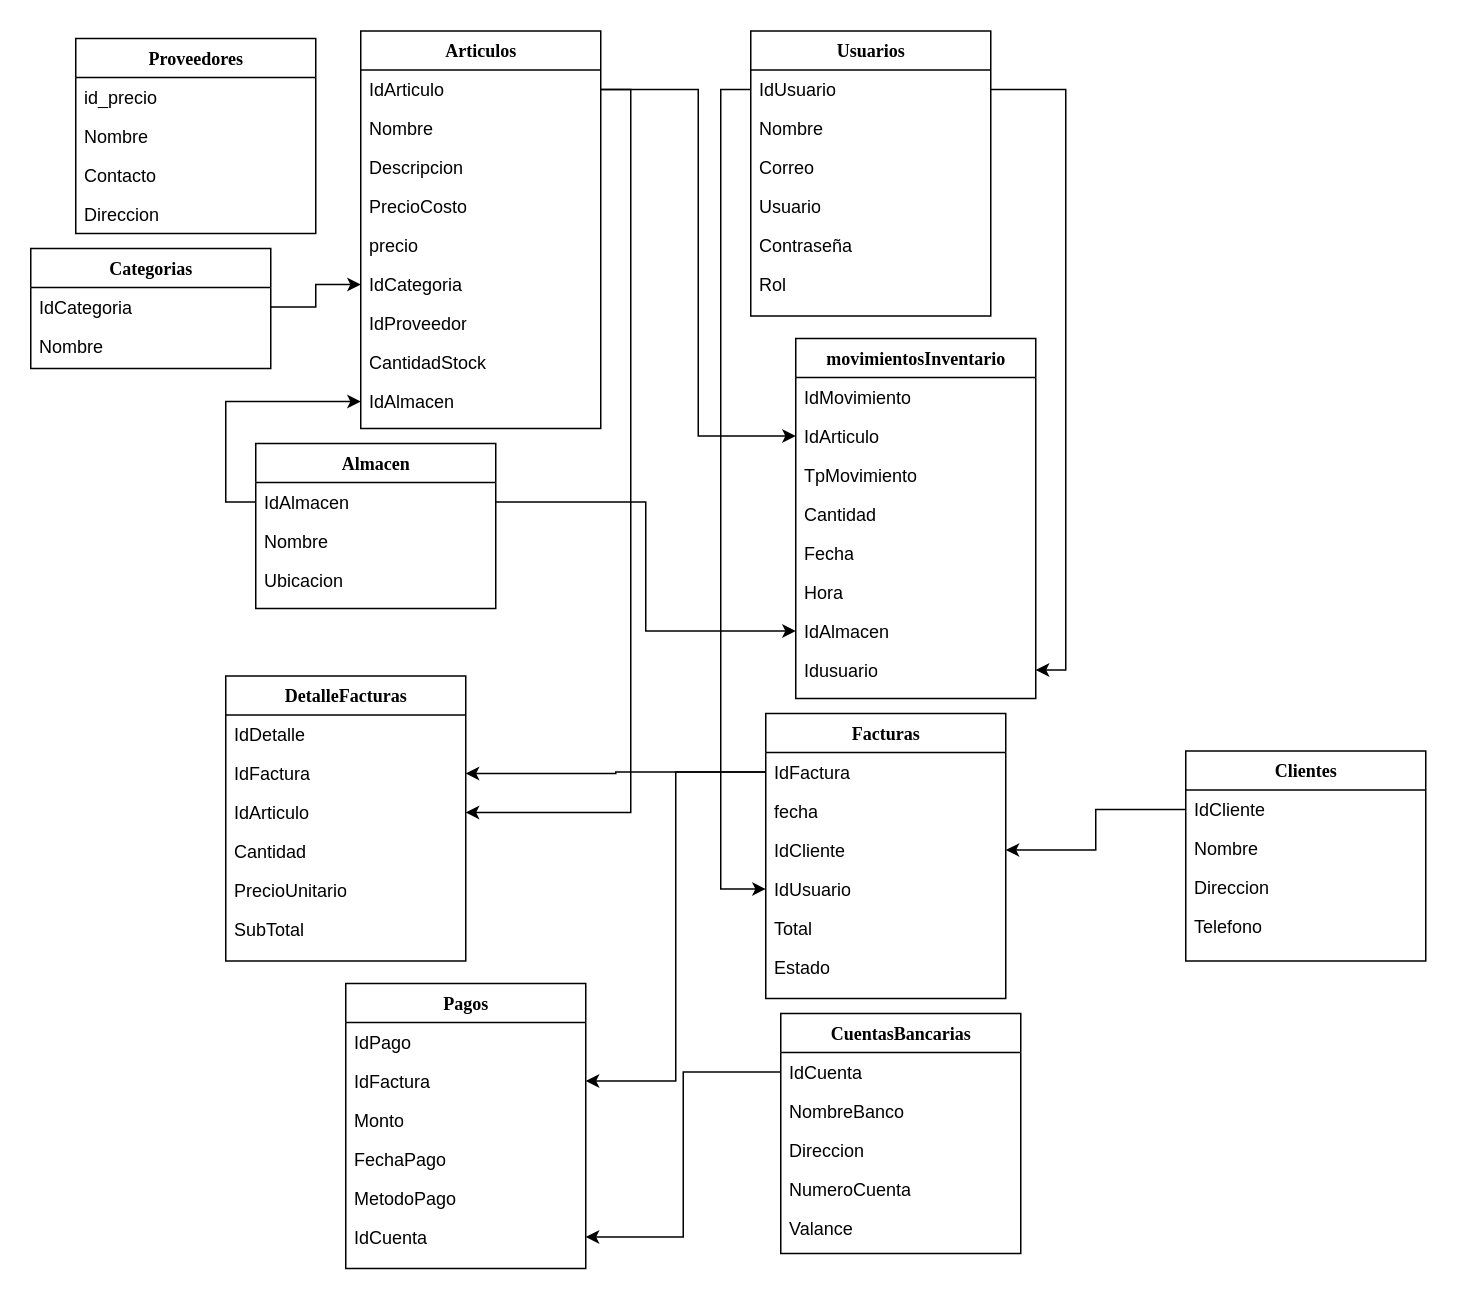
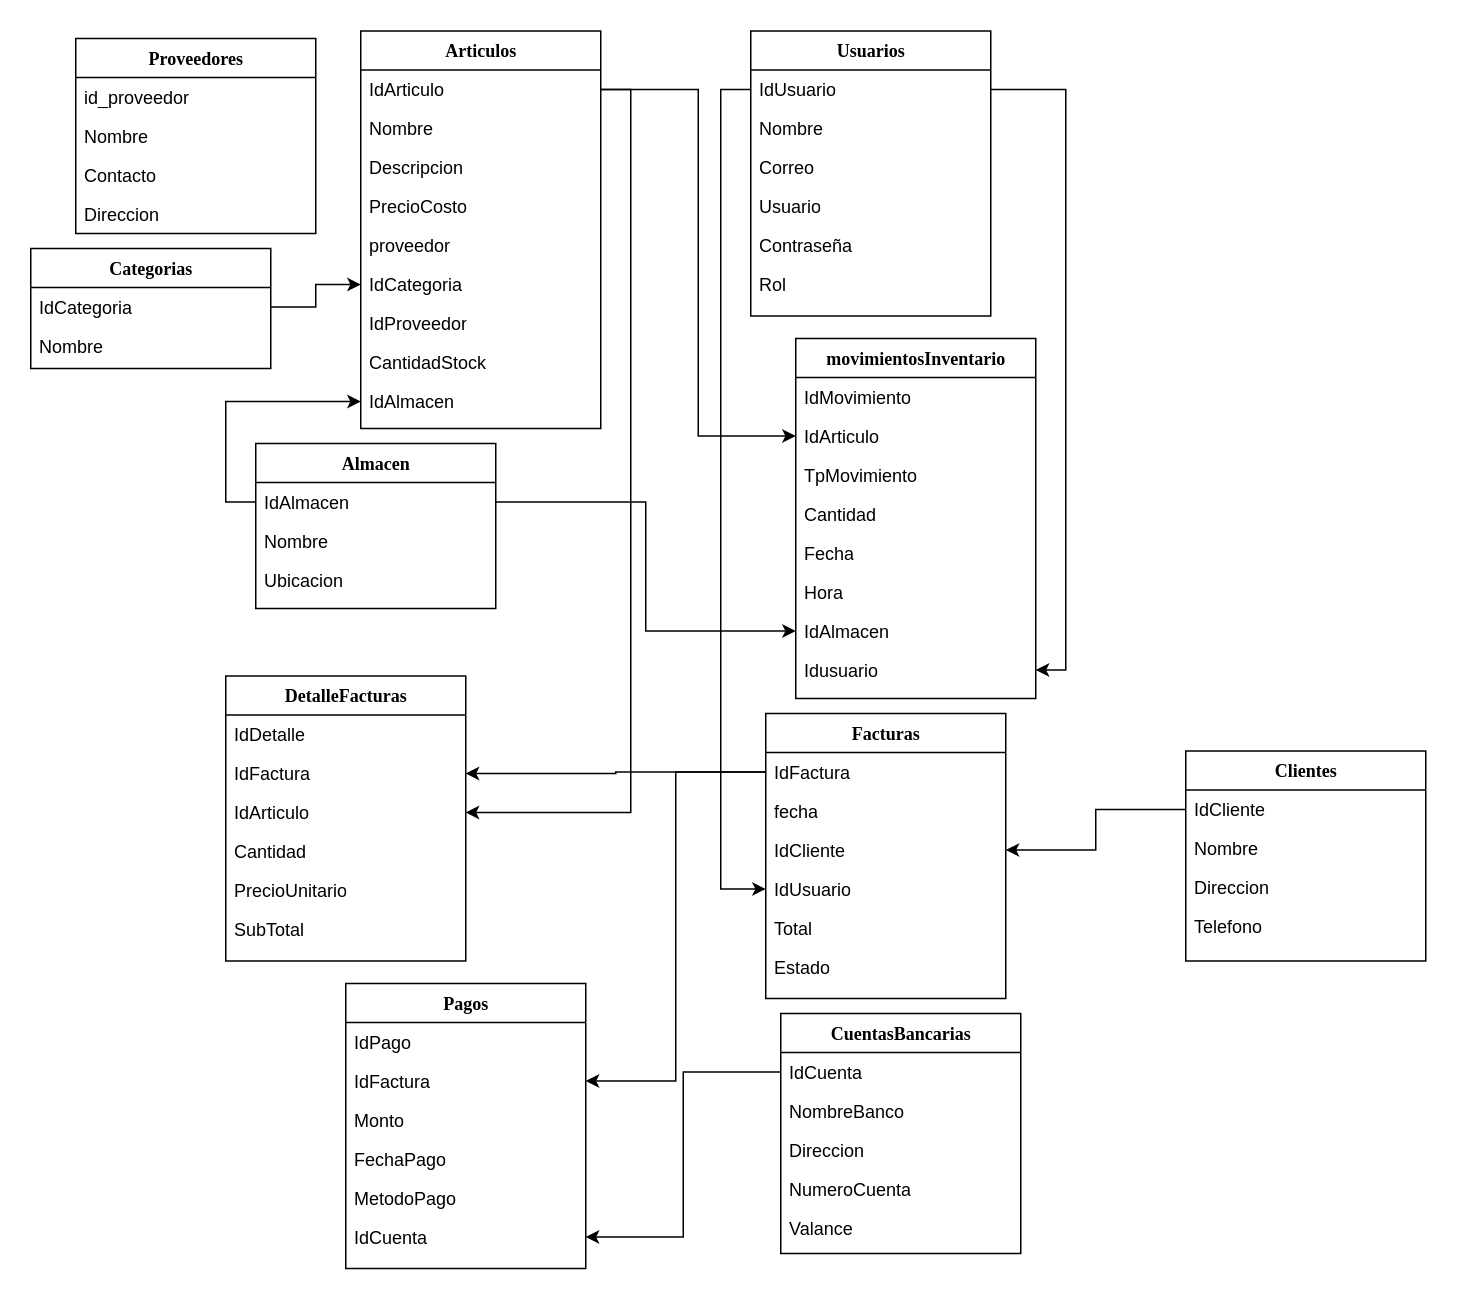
(125, 99) -> (143, 99)
(398, 247) -> (415, 247)
